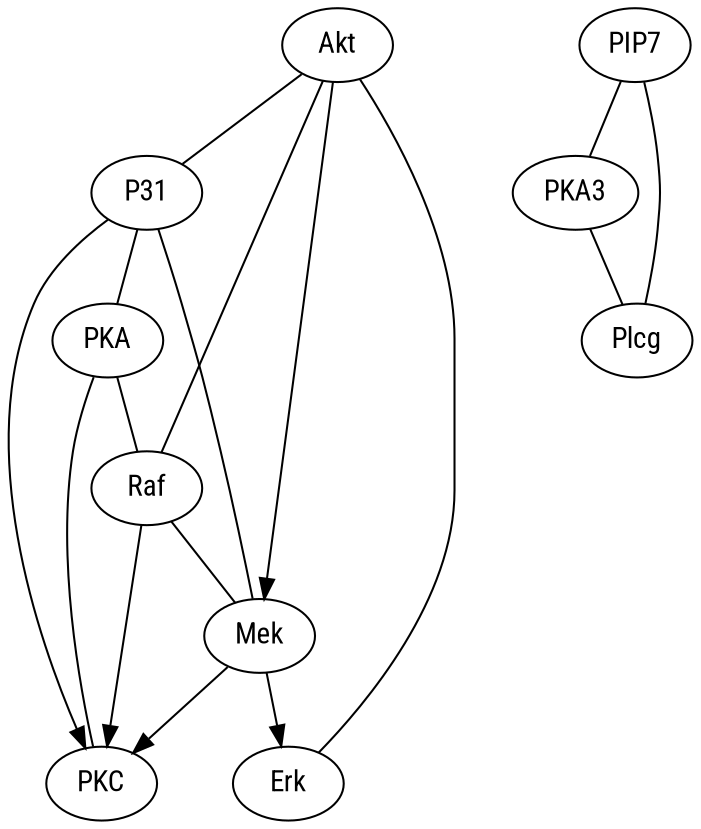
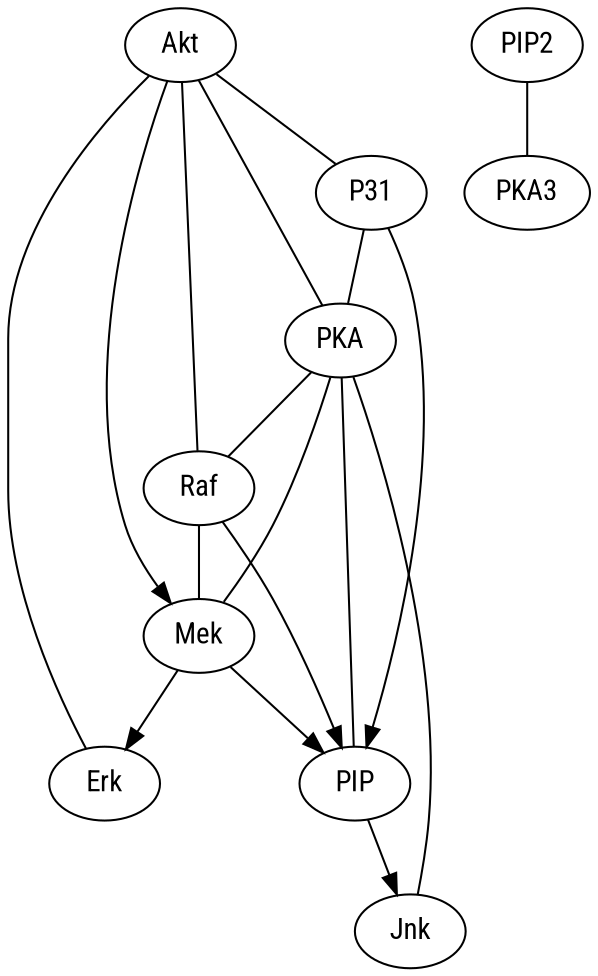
(635, 45) -> (527, 45)
none -> (261, 193)
(637, 341) -> none
(211, 412) -> (287, 495)
(102, 784) -> (355, 784)
none -> (410, 931)
